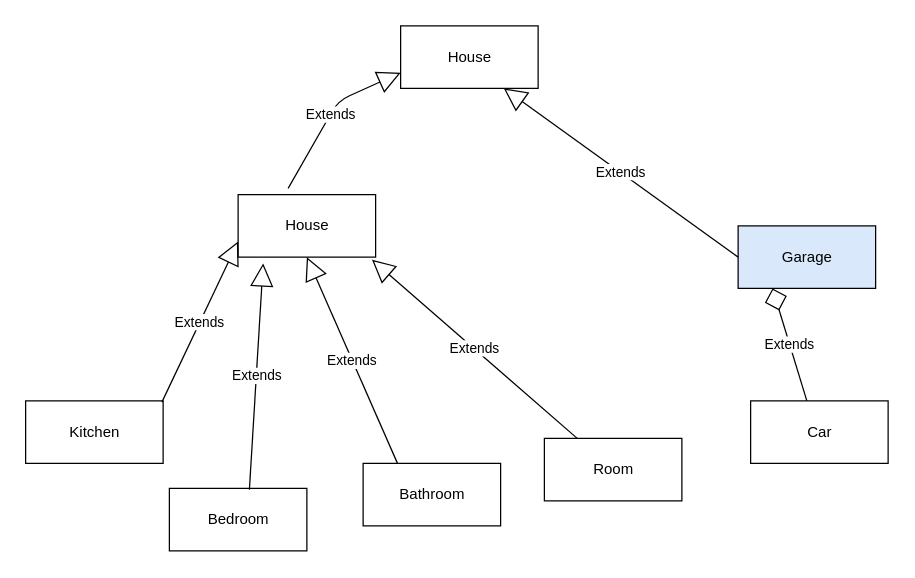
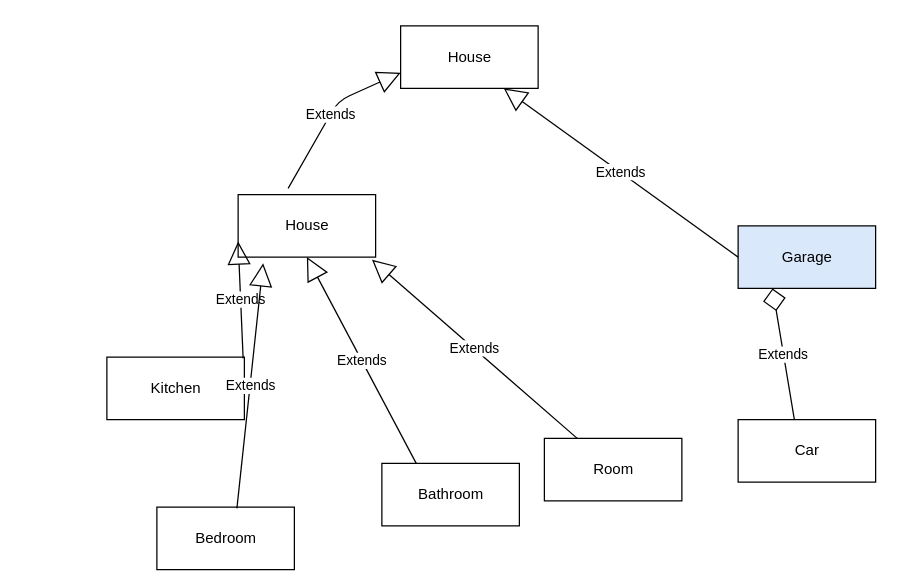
(94, 432) -> (176, 388)
(819, 432) -> (807, 451)
(432, 494) -> (451, 494)
(238, 519) -> (226, 538)
